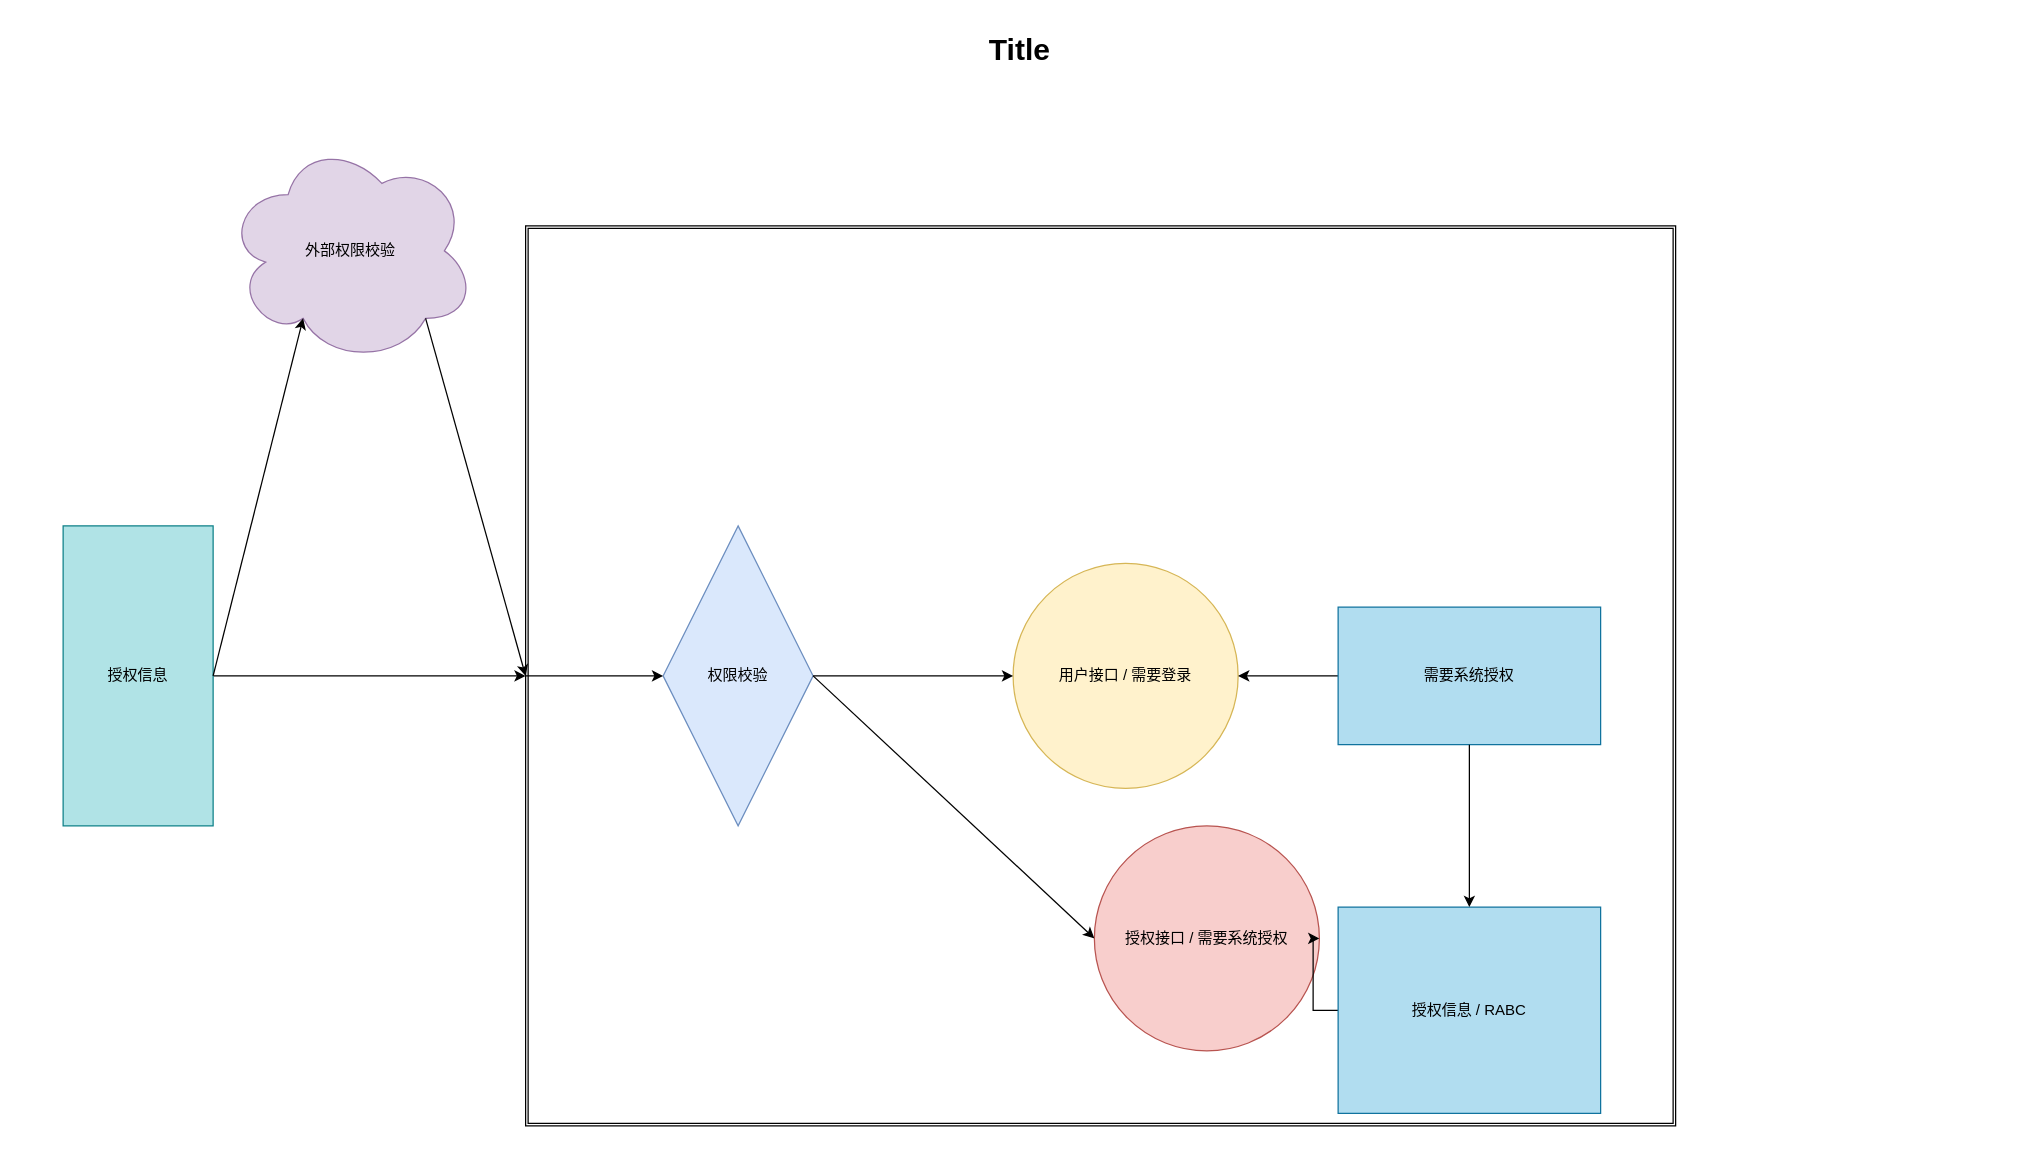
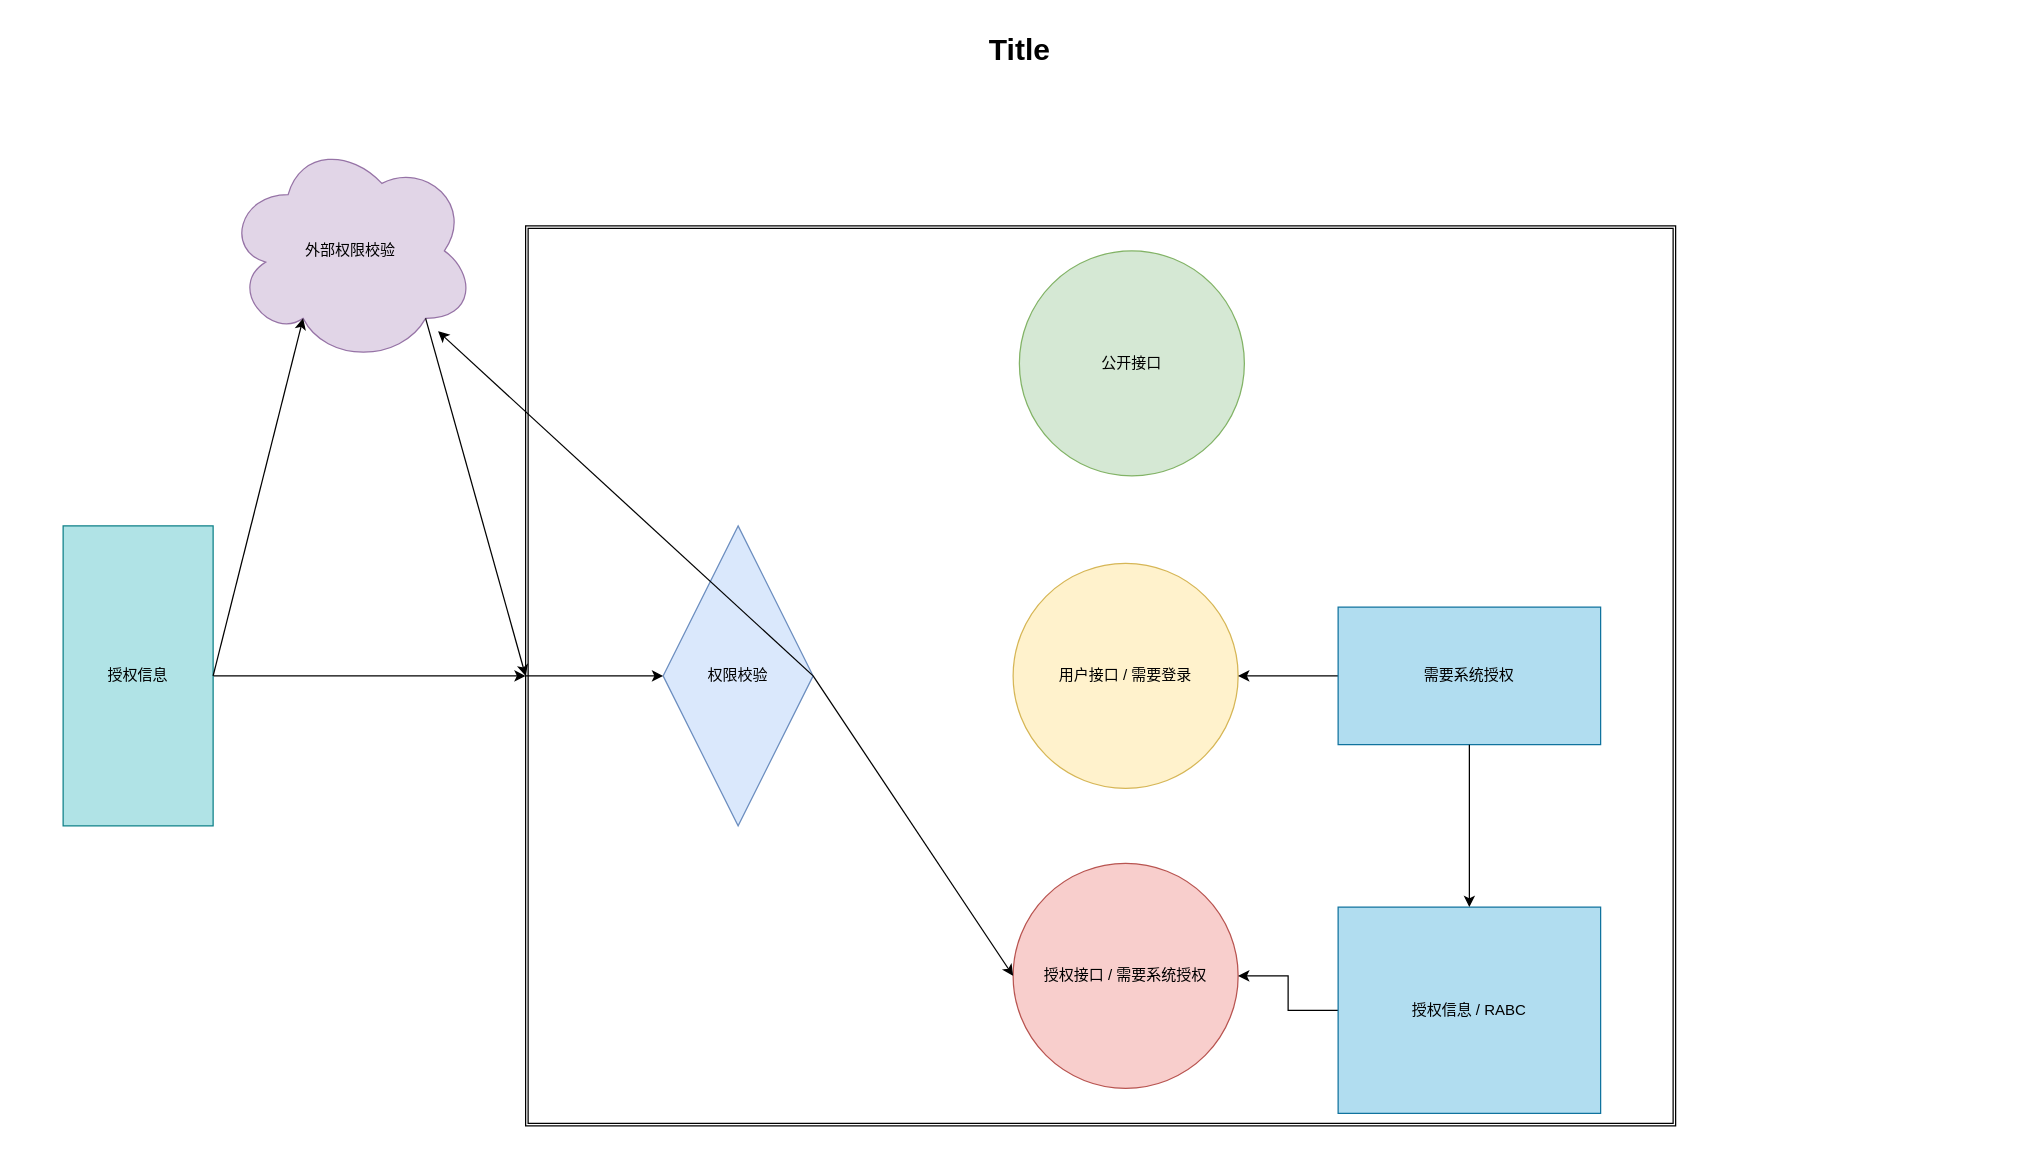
none -> (1132, 363)
(911, 676) -> (628, 506)
(1207, 938) -> (1126, 976)
